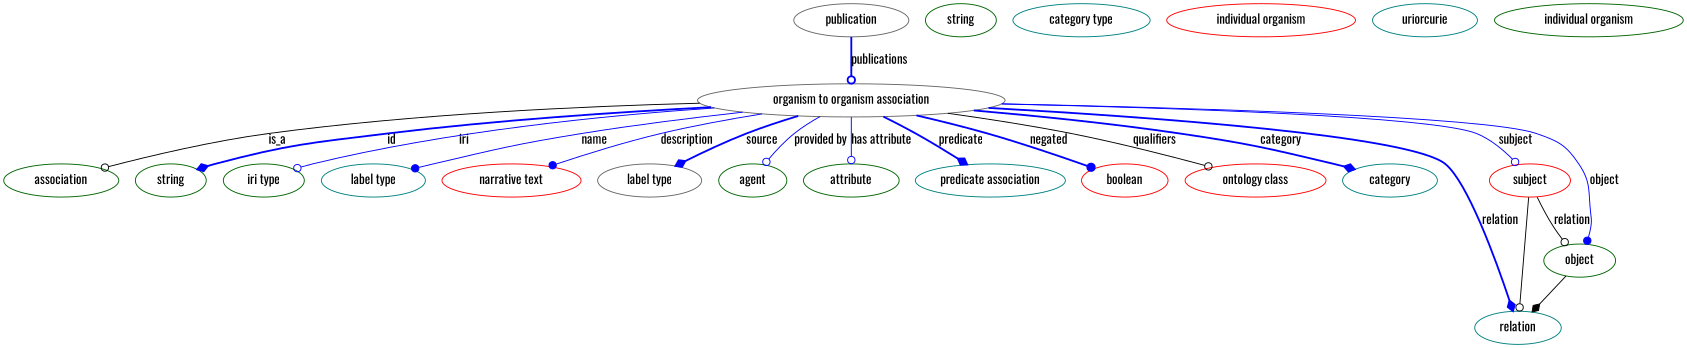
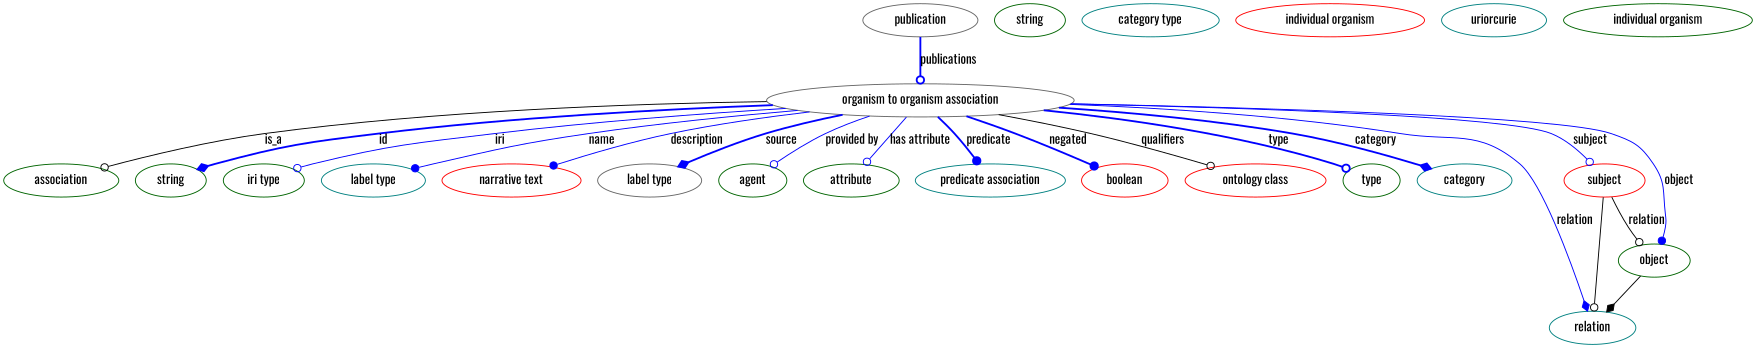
(1294, 132) -> (1374, 130)
(921, 137) -> (957, 136)
none -> (1372, 180)
